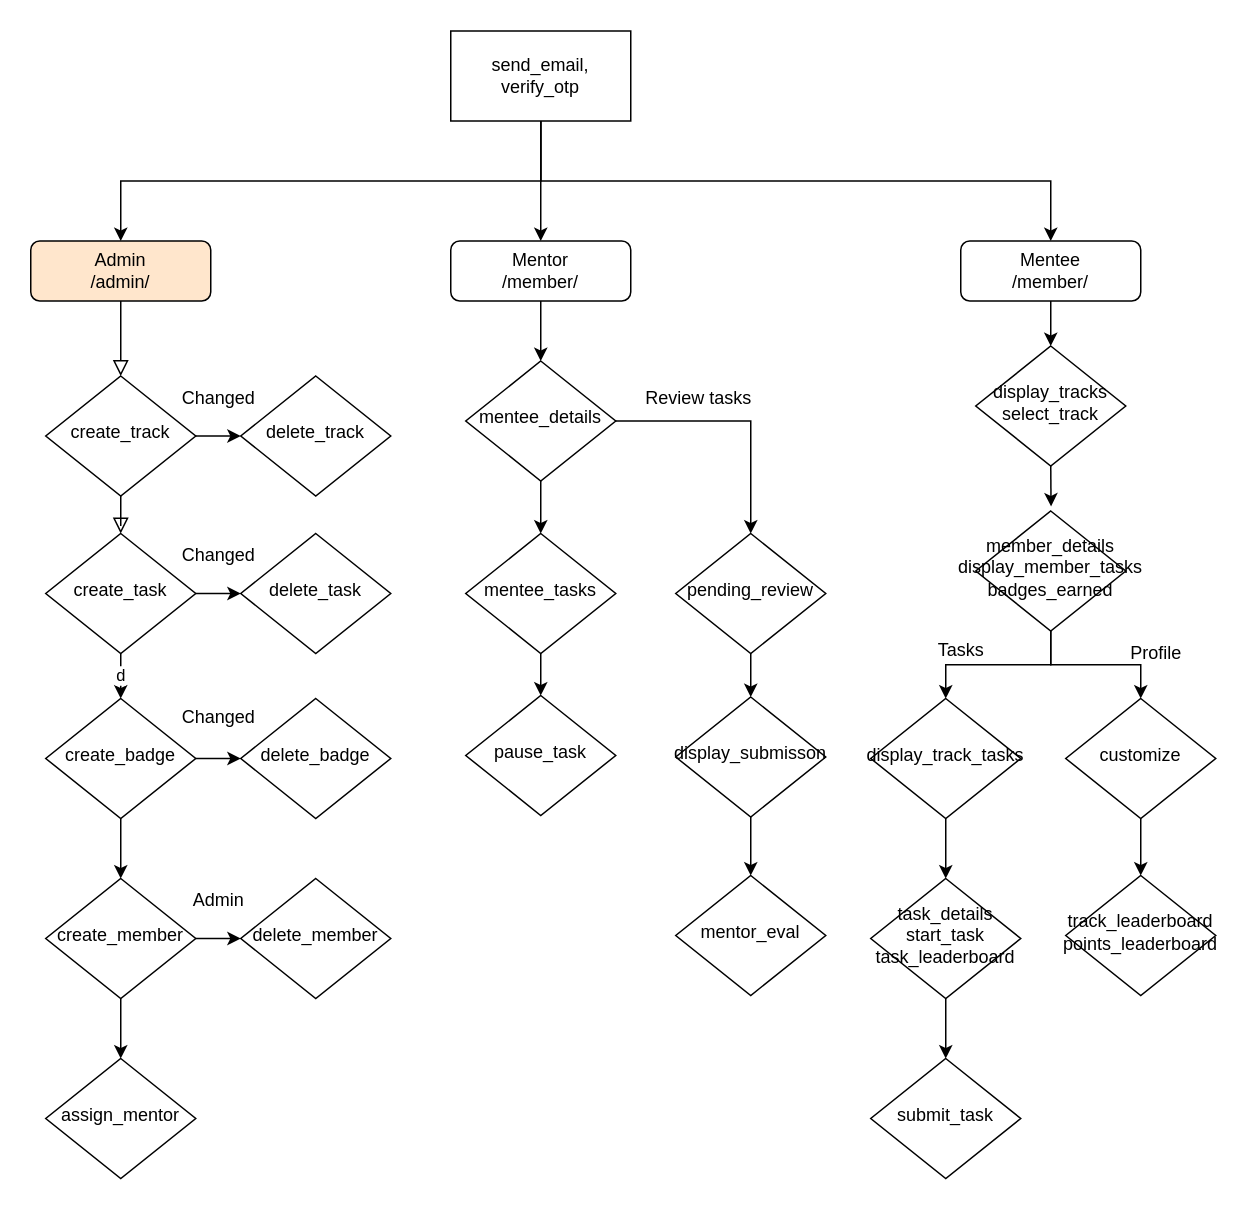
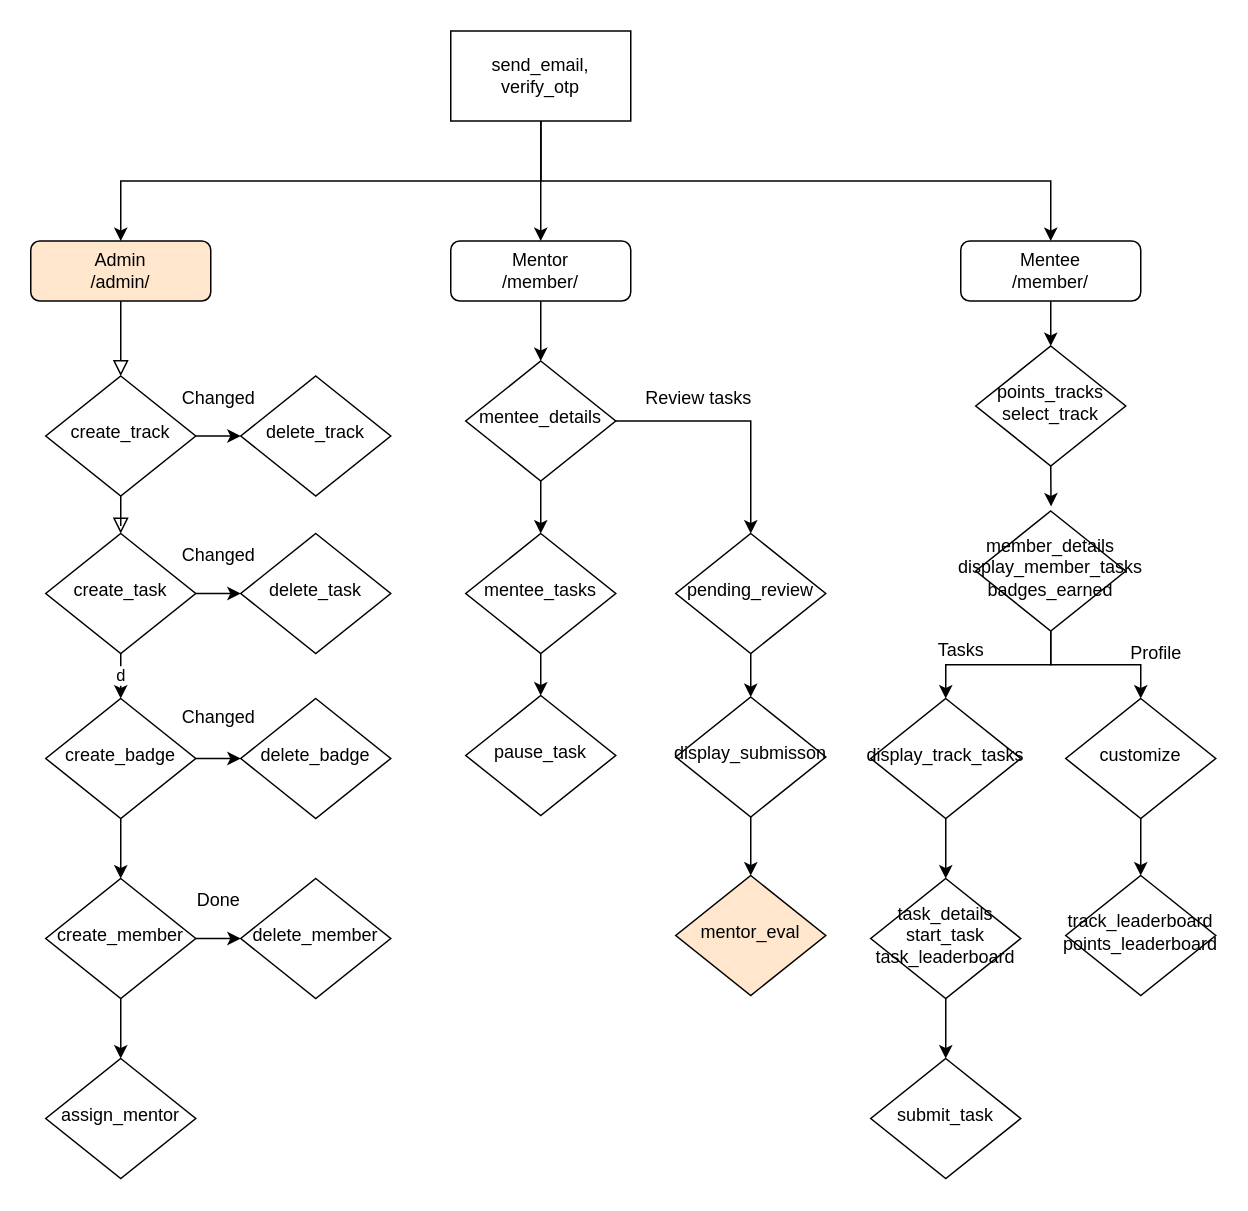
(1051, 403) -> (1051, 403)
(219, 901) -> (219, 901)
(751, 935) -> (751, 935)
